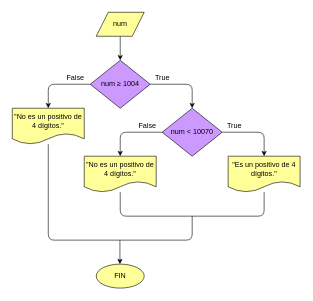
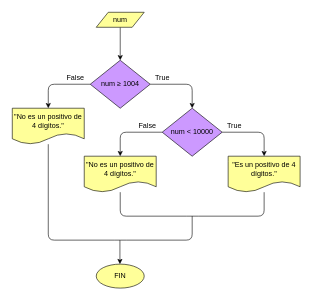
(120, 24) -> (120, 20)
(192, 132) -> (192, 132)
